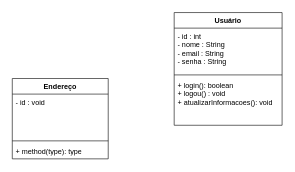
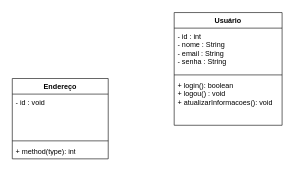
(53, 152) -> (50, 152)
